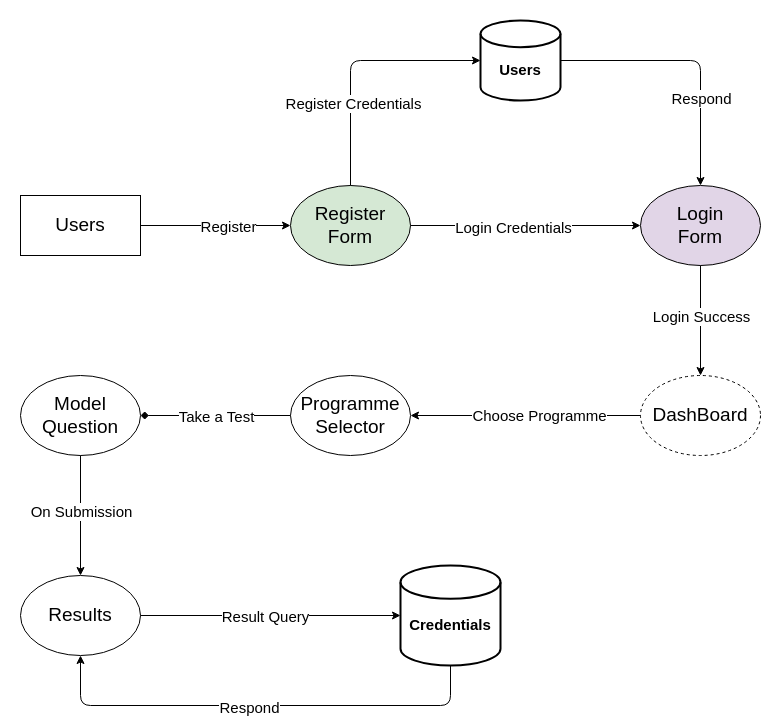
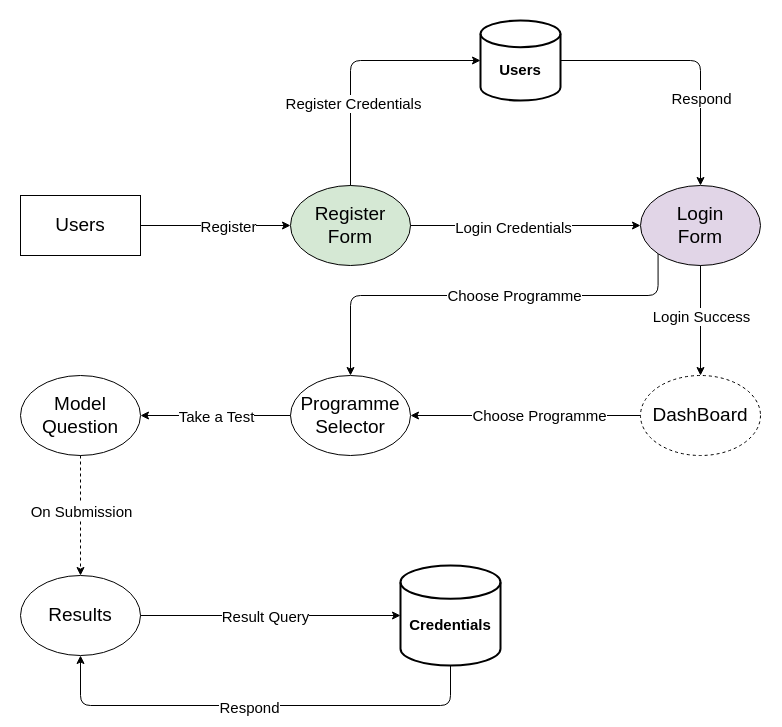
none -> (489, 296)
(149, 416) -> (149, 416)
(81, 544) -> (81, 544)
